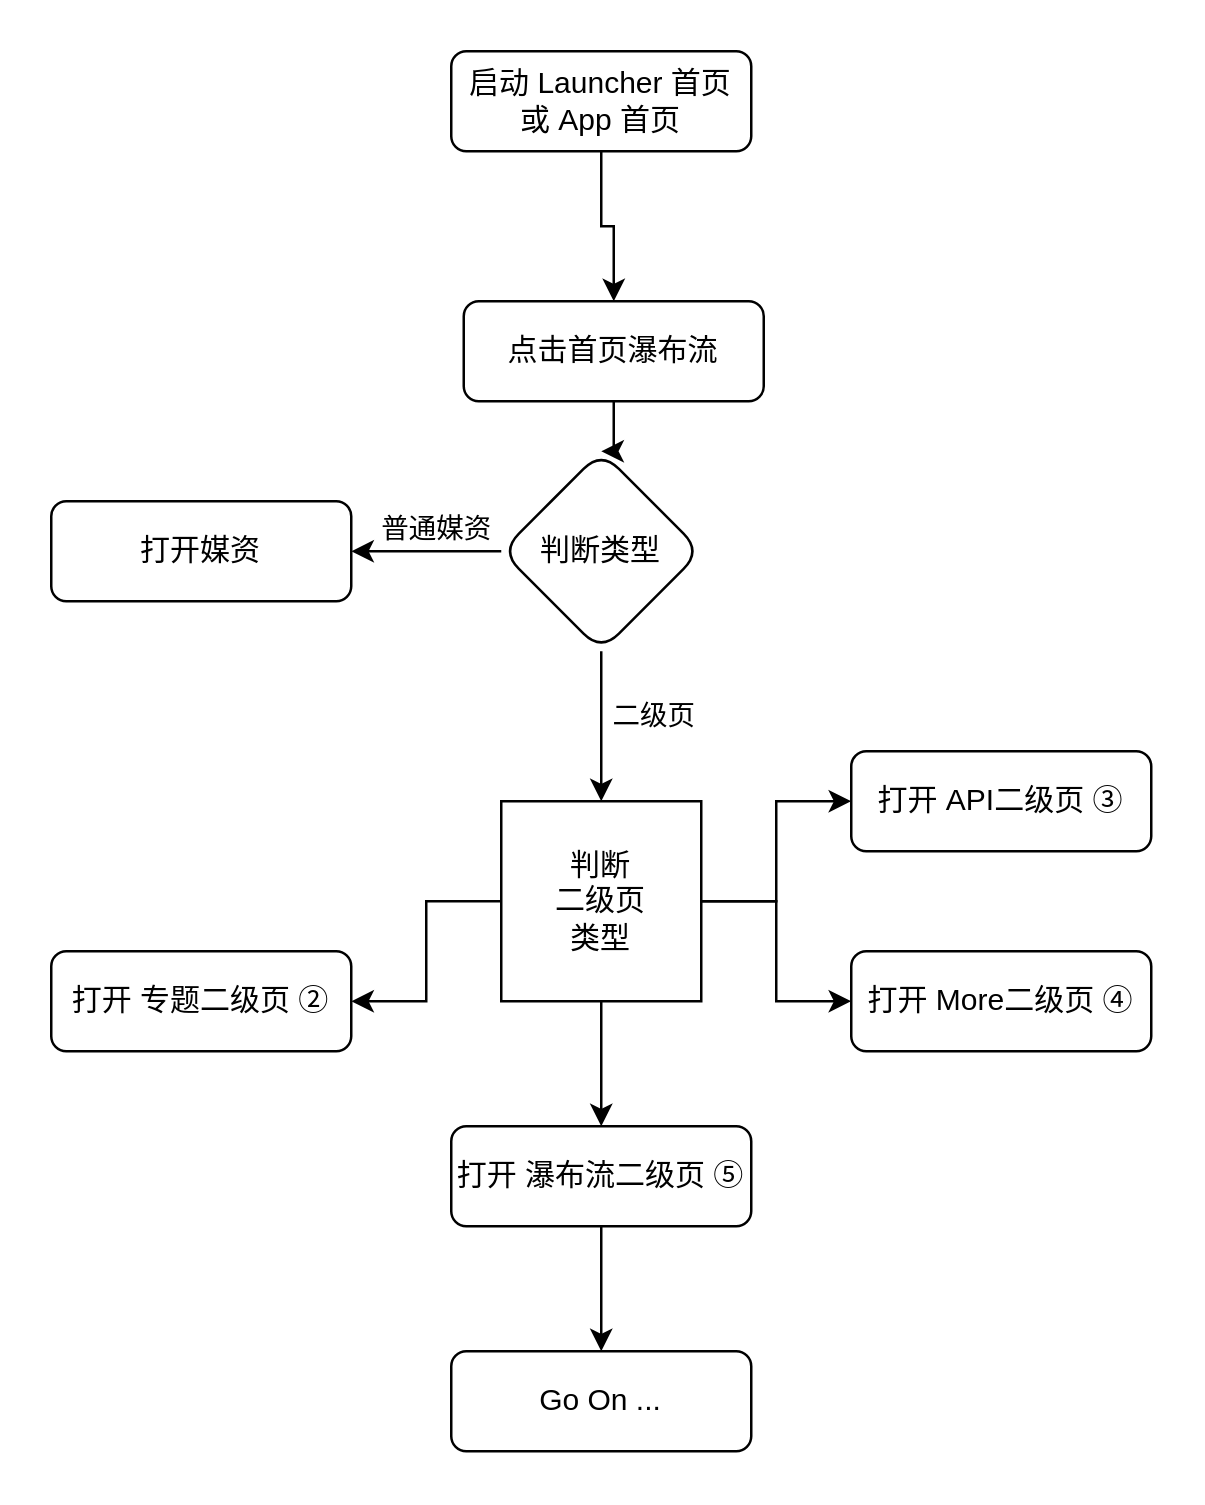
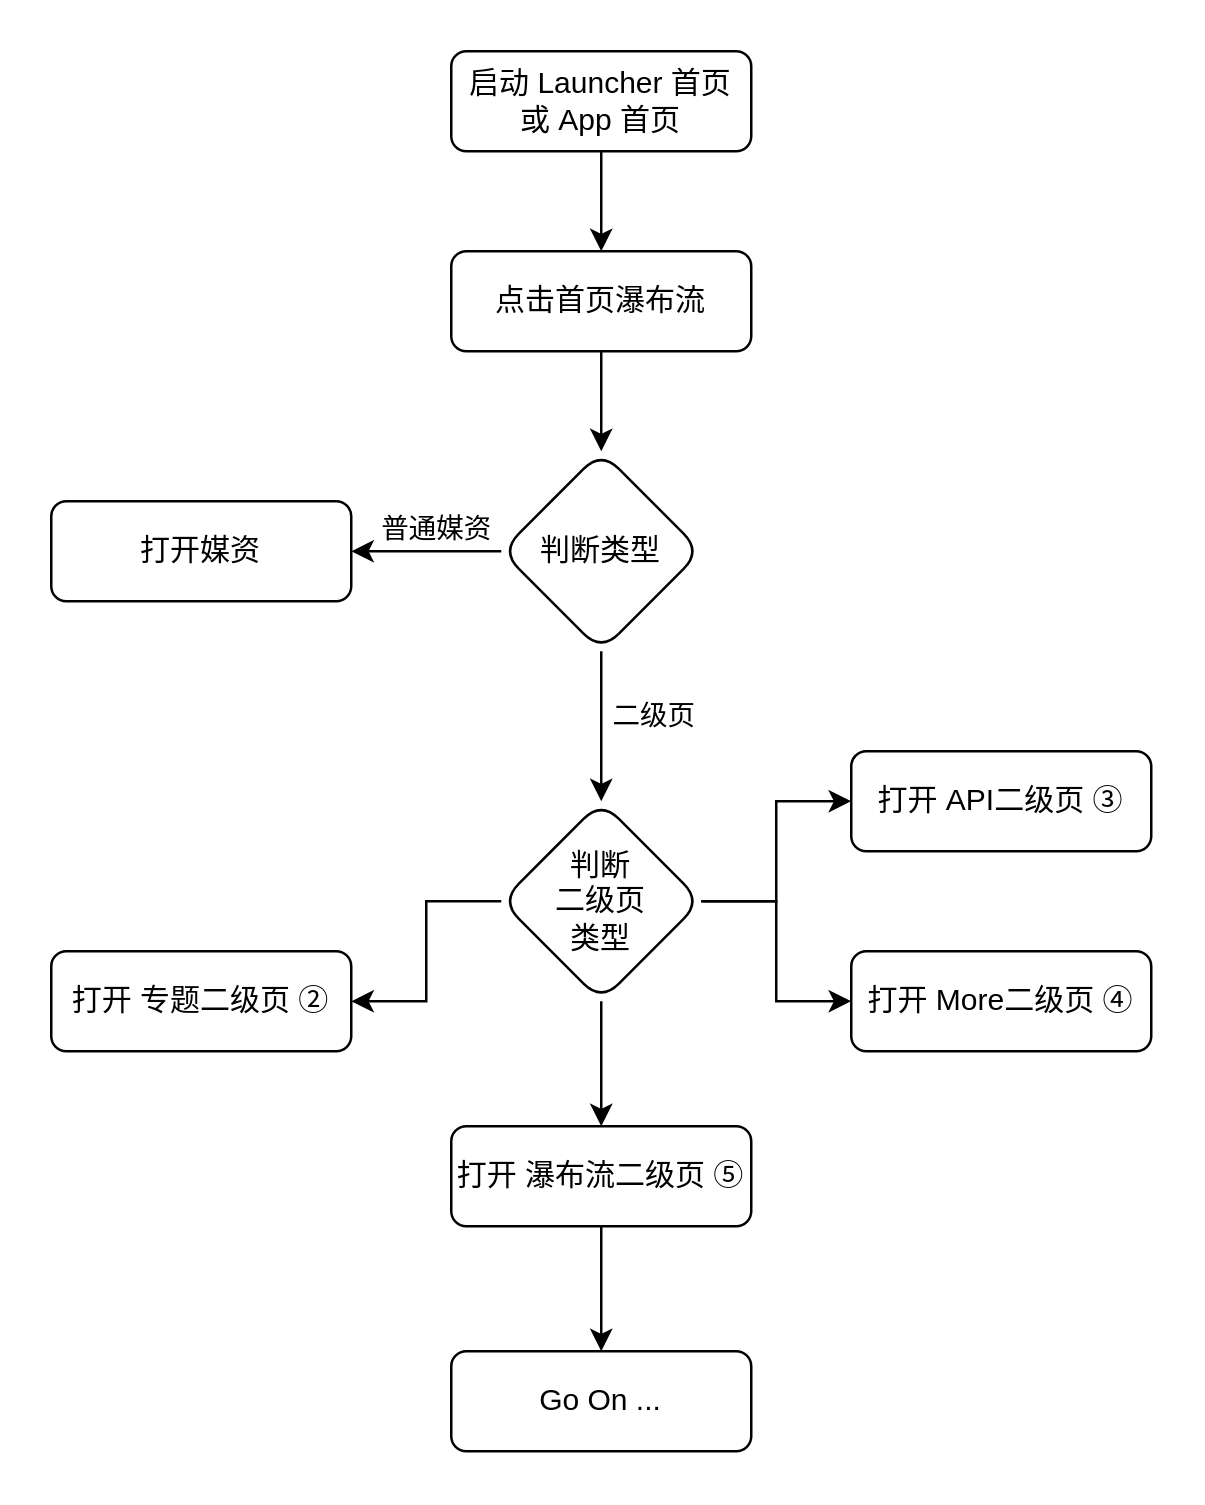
(614, 351) -> (601, 301)
(601, 901) -> (601, 901)
